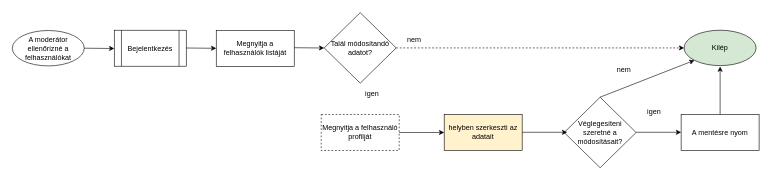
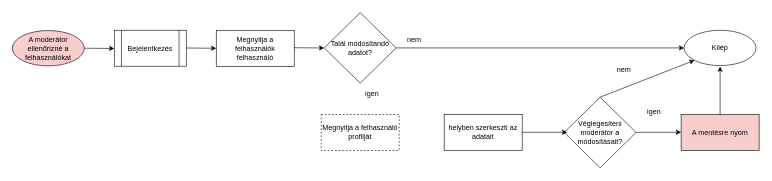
(48, 48) -> (48, 48)
(255, 48) -> (255, 48)
(538, 48) -> (538, 48)
(720, 48) -> (720, 48)
(419, 132) -> none
(483, 132) -> (483, 132)
(600, 132) -> (600, 132)
(720, 132) -> (720, 132)
